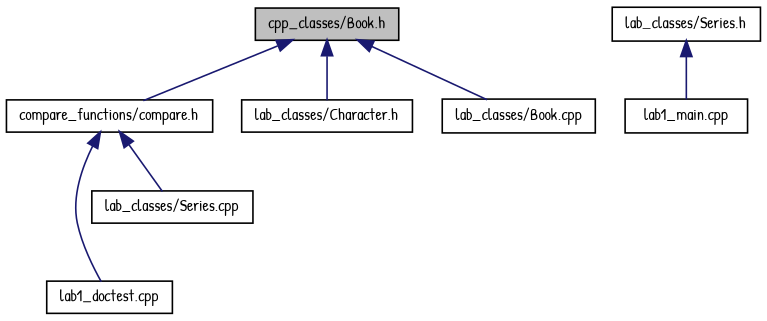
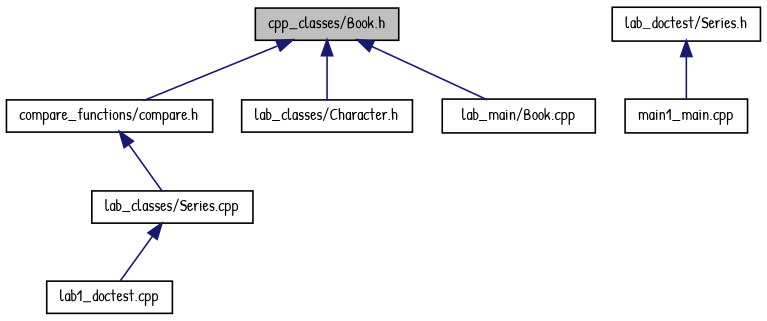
(686, 24) -> (686, 24)
(519, 116) -> (519, 116)
(686, 116) -> (686, 116)
(76, 215) -> (136, 259)
